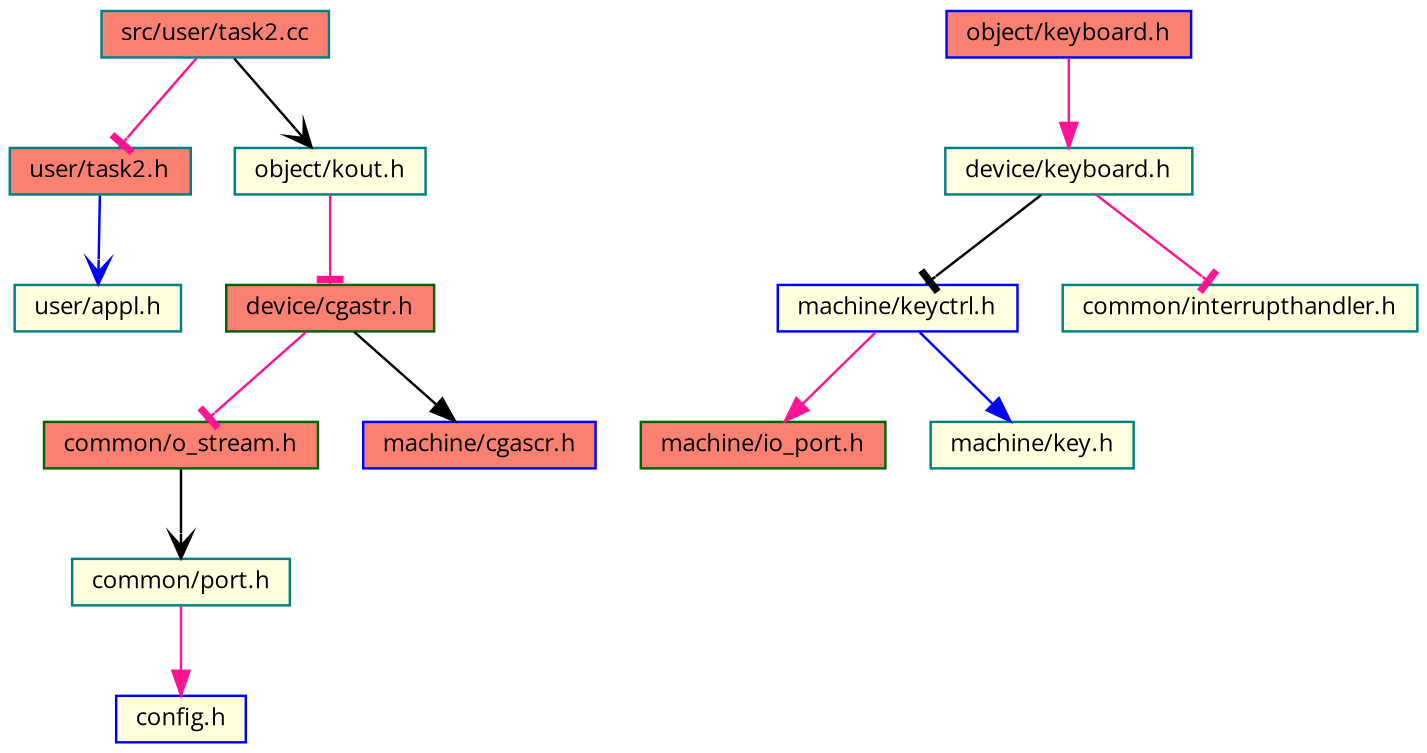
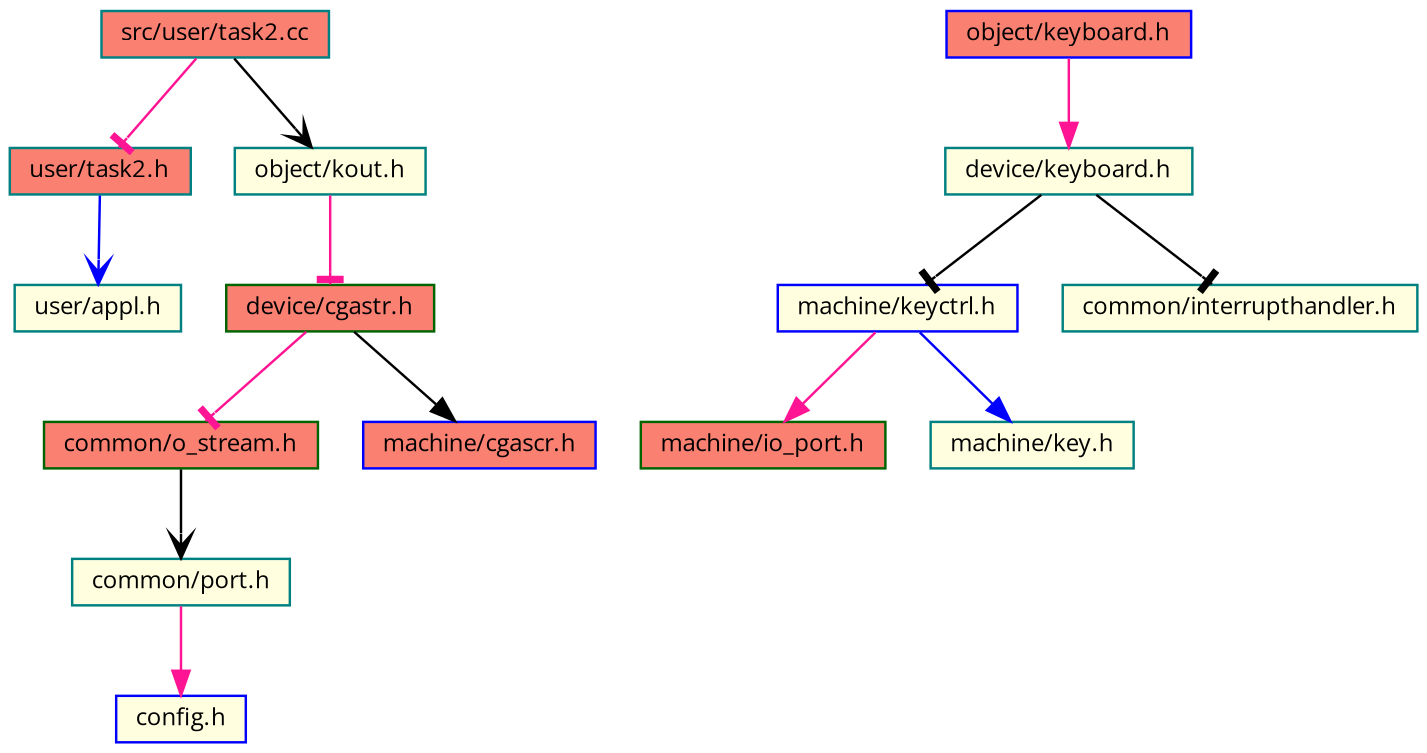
(1149, 236) -> (1149, 236)
